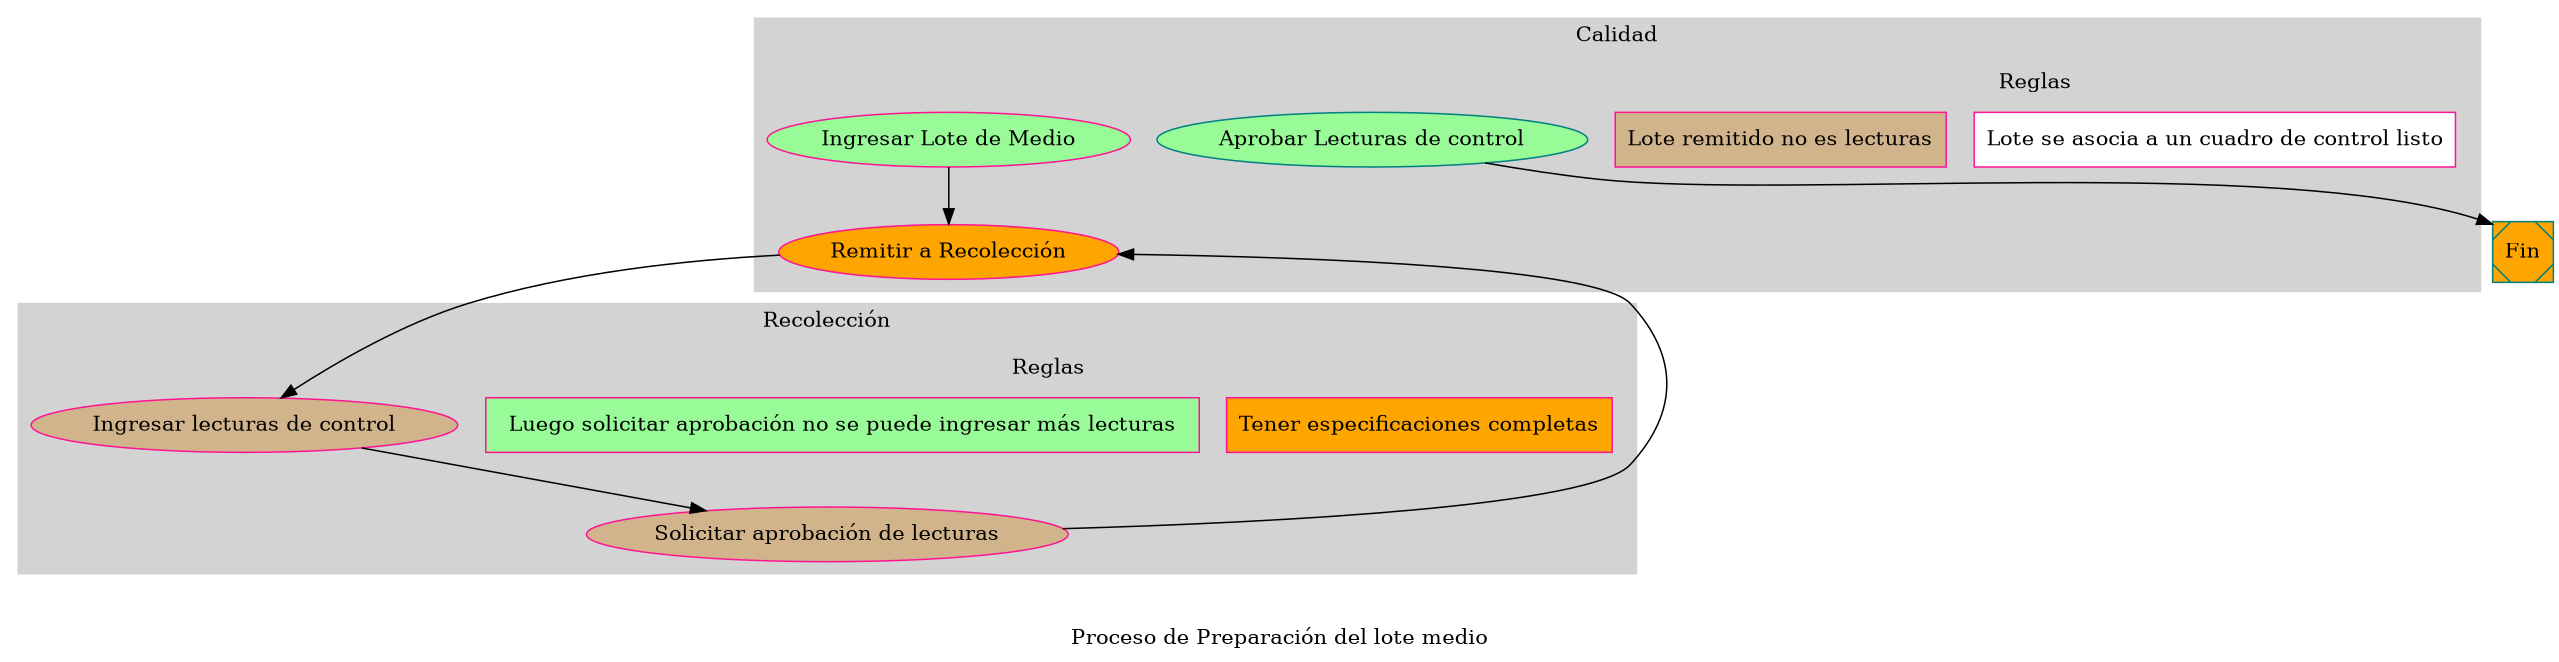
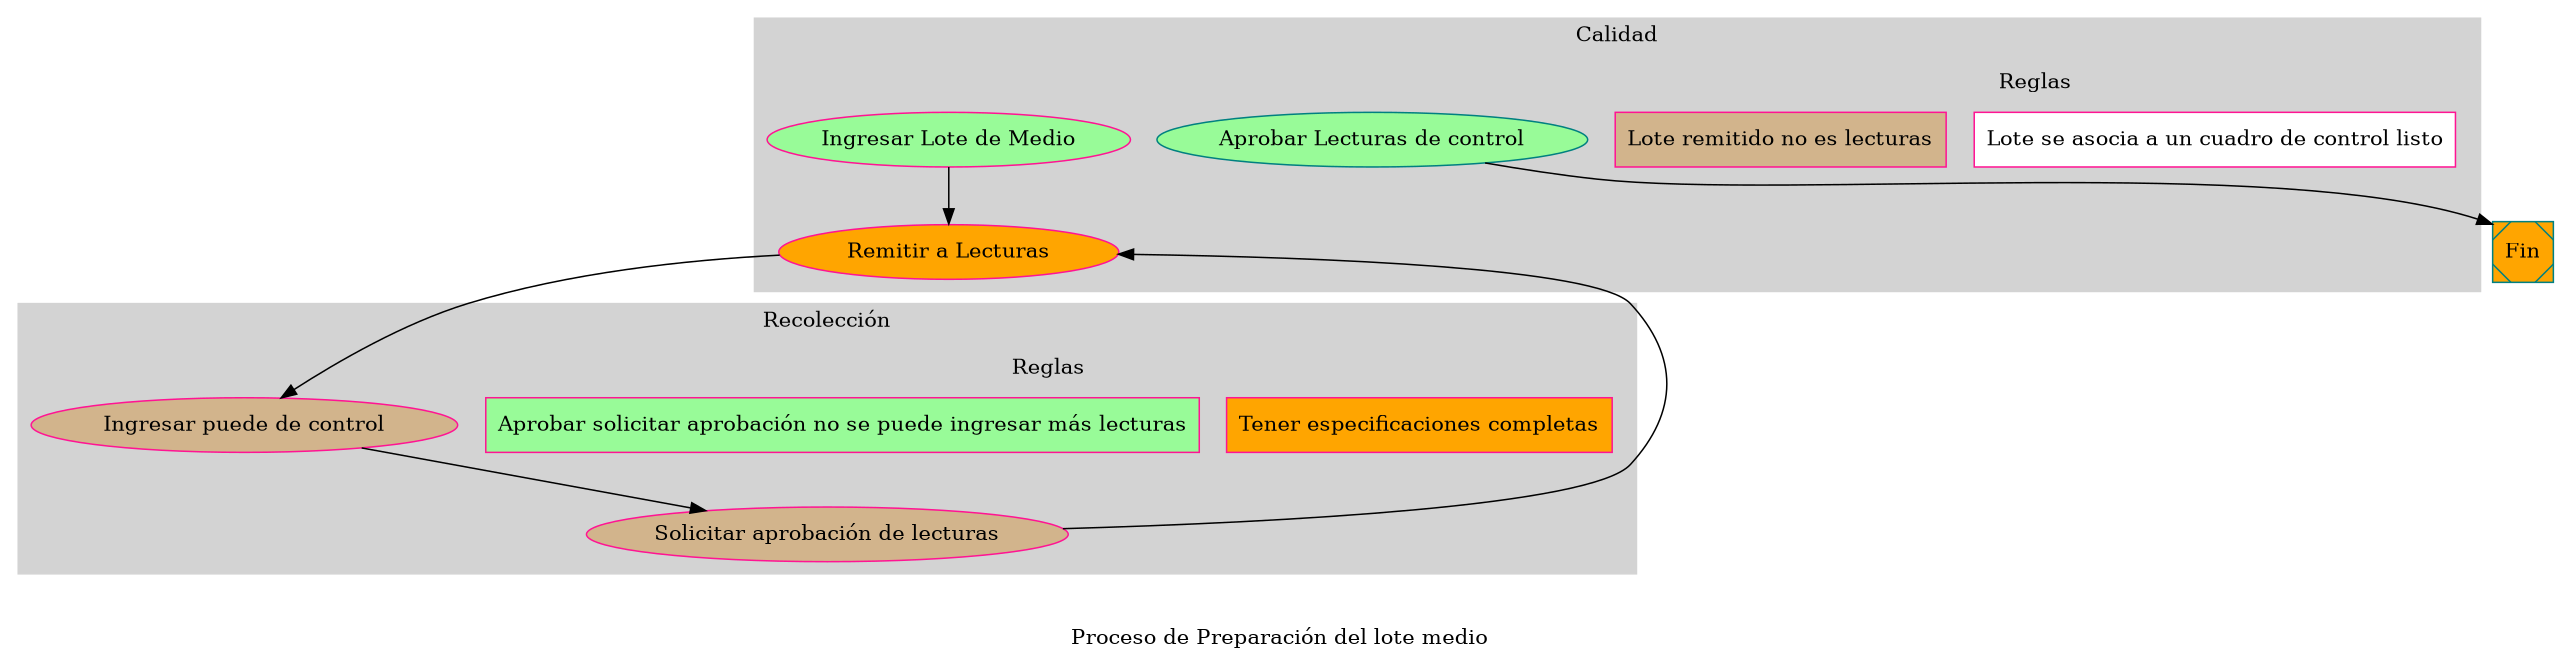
(949, 252) -> (949, 252)
(244, 425) -> (244, 425)
(843, 425) -> (843, 425)
